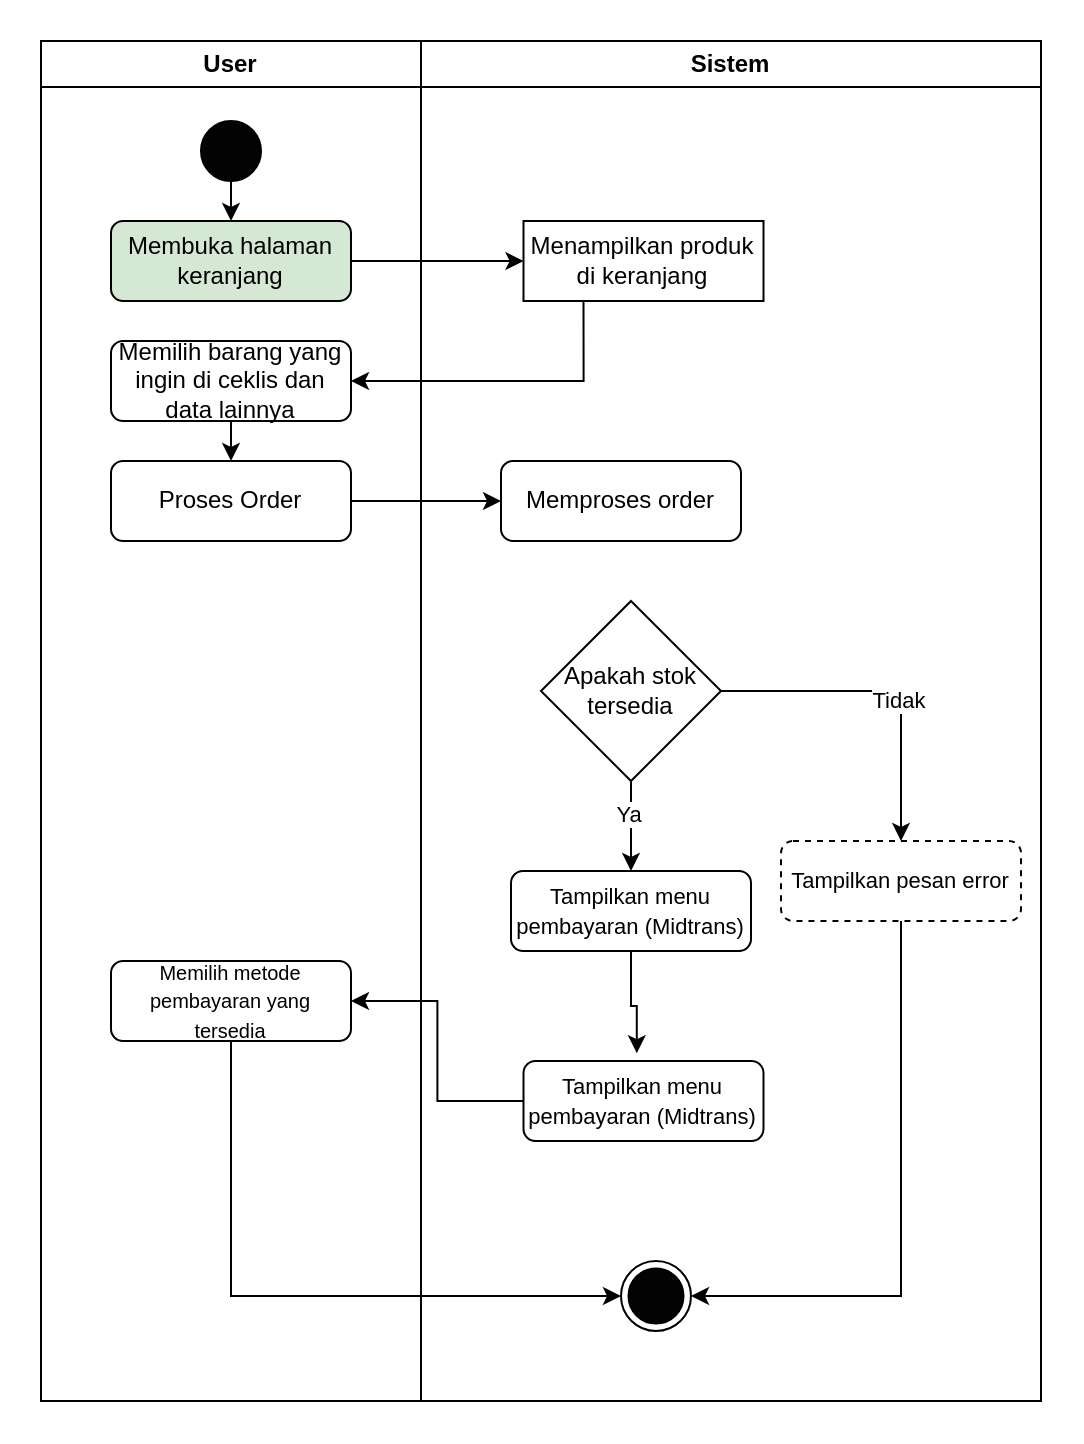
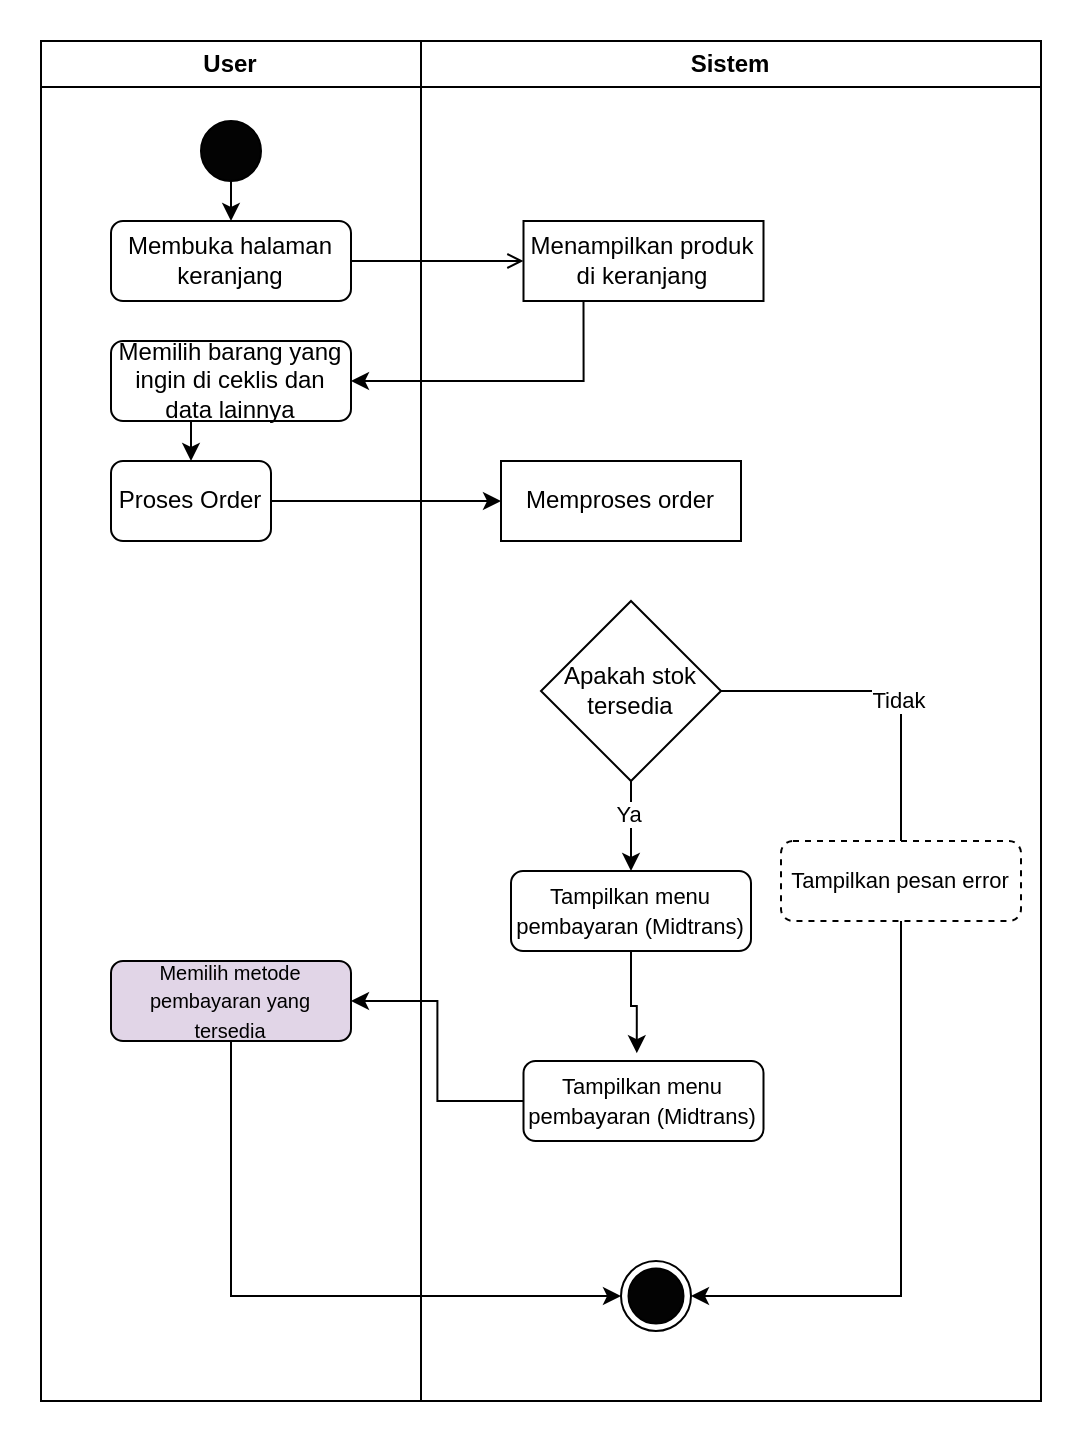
(231, 261) -> (231, 261)
(508, 261) -> (511, 261)
(231, 501) -> (191, 501)
(621, 501) -> (621, 501)
(901, 826) -> (901, 832)
(231, 1001) -> (231, 1001)
